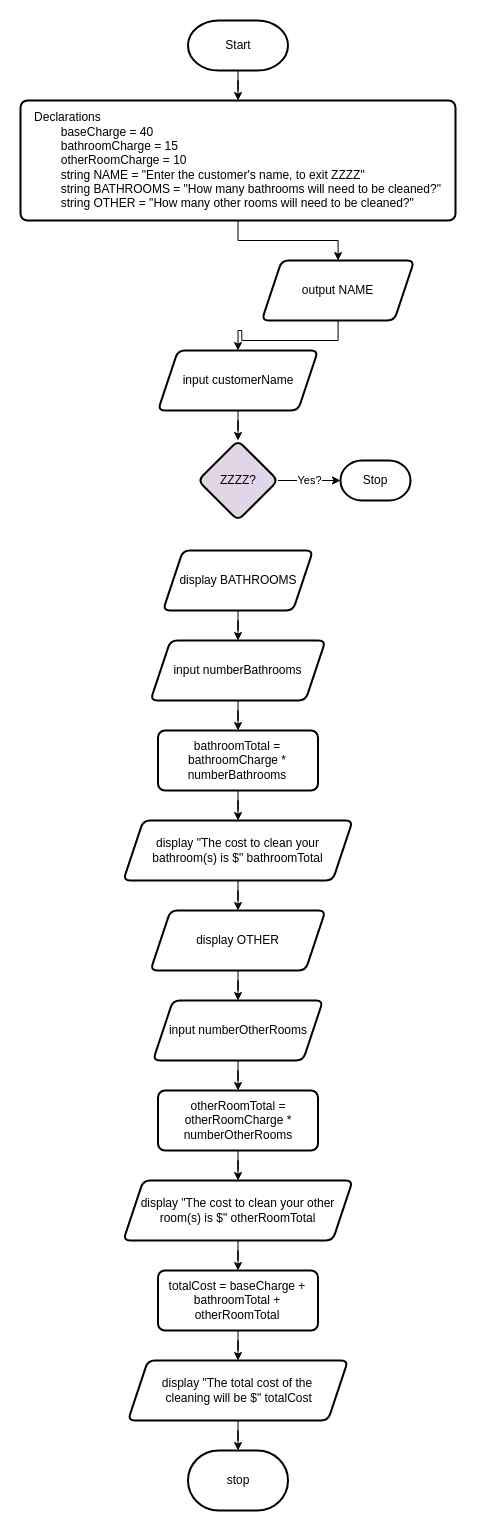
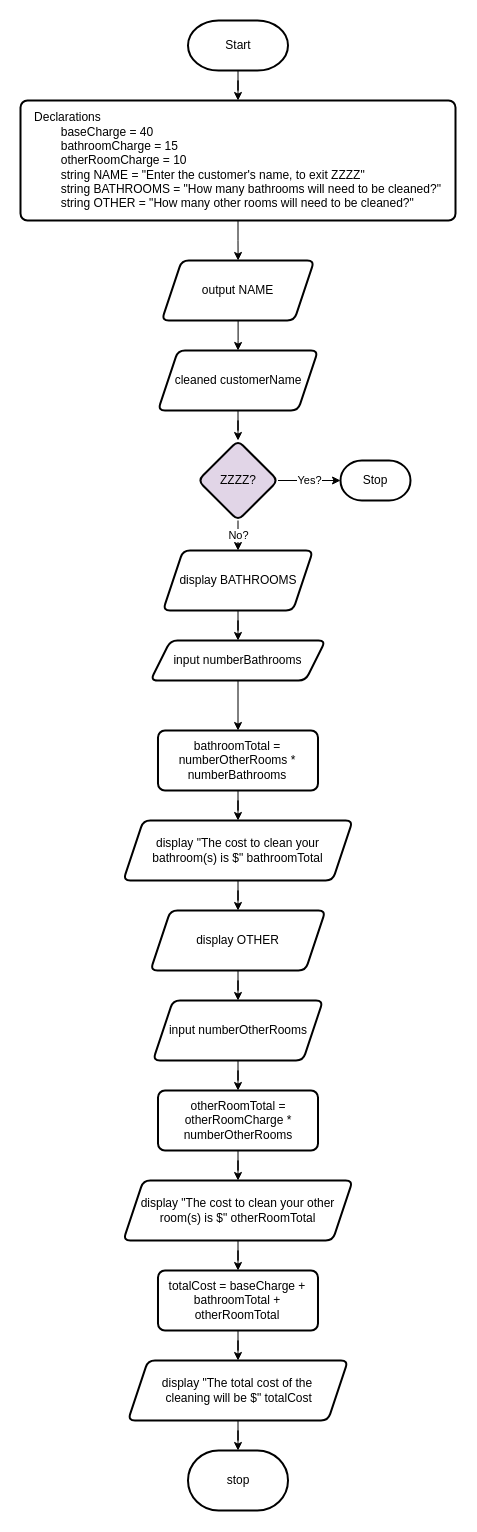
(338, 291) -> (238, 291)
(239, 381) -> (239, 381)
none -> (238, 540)
(238, 671) -> (238, 661)
(238, 761) -> (238, 761)
